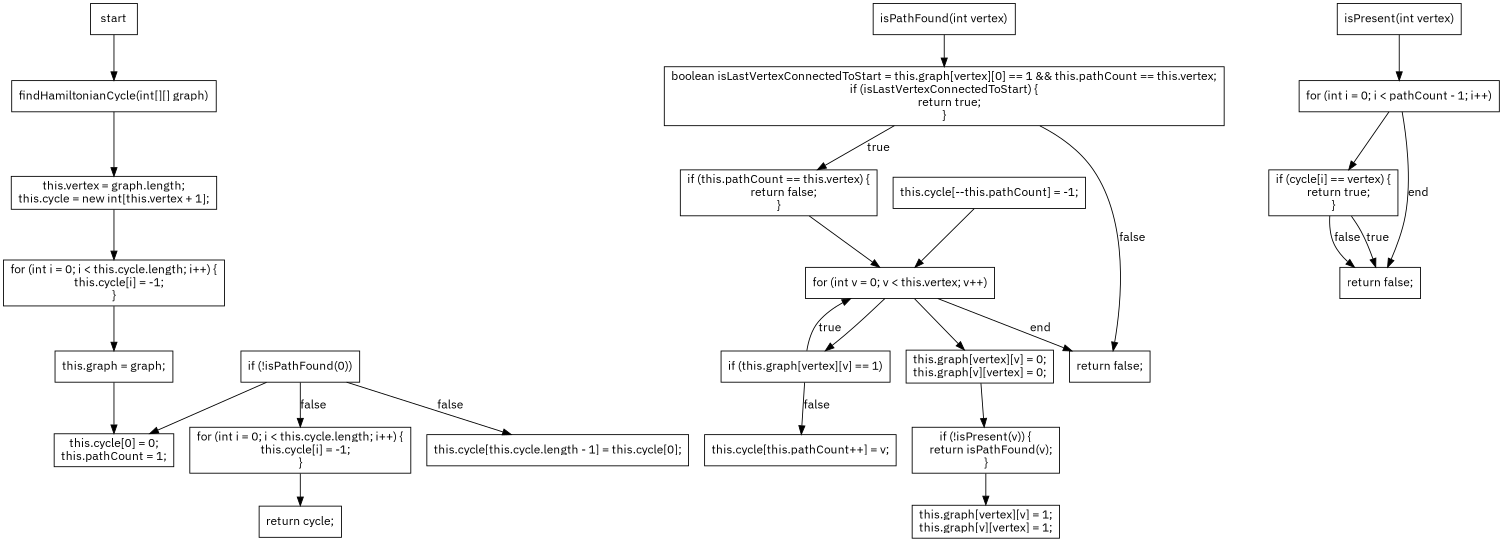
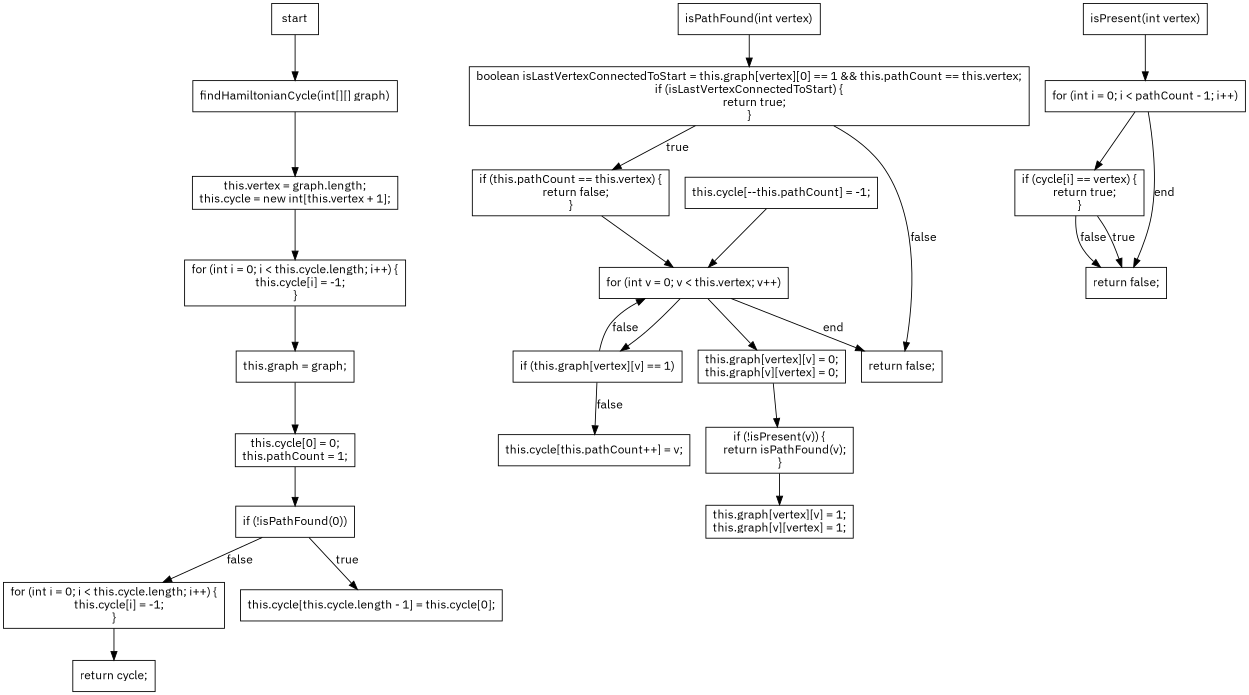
(830, 328) -> (626, 328)
(451, 405) -> (348, 560)
(212, 406) -> (295, 482)
